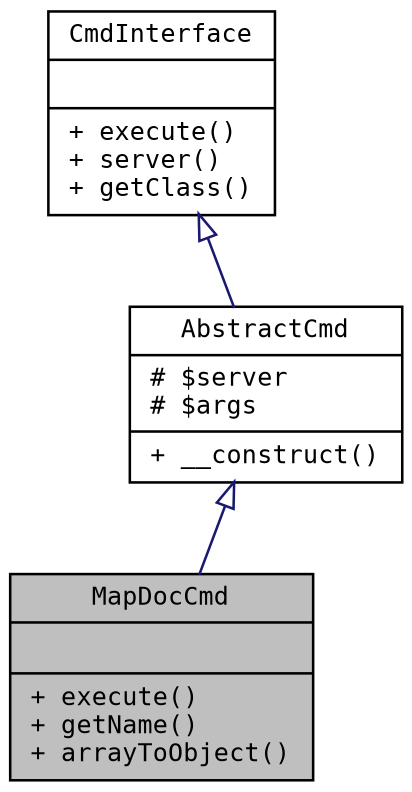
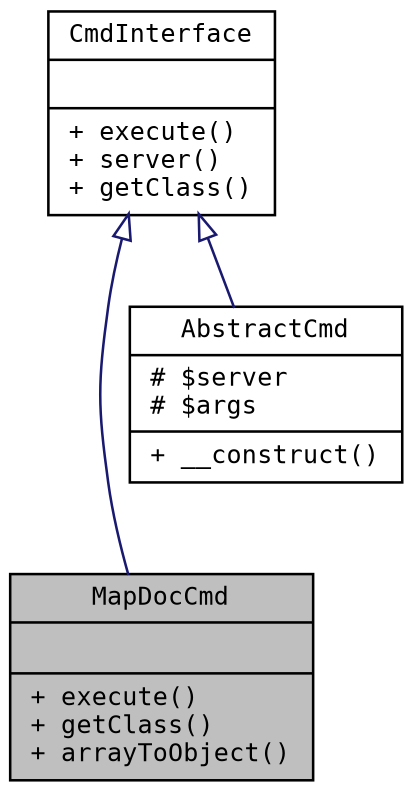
(212, 540) -> (101, 407)
(116, 726) -> (123, 726)
